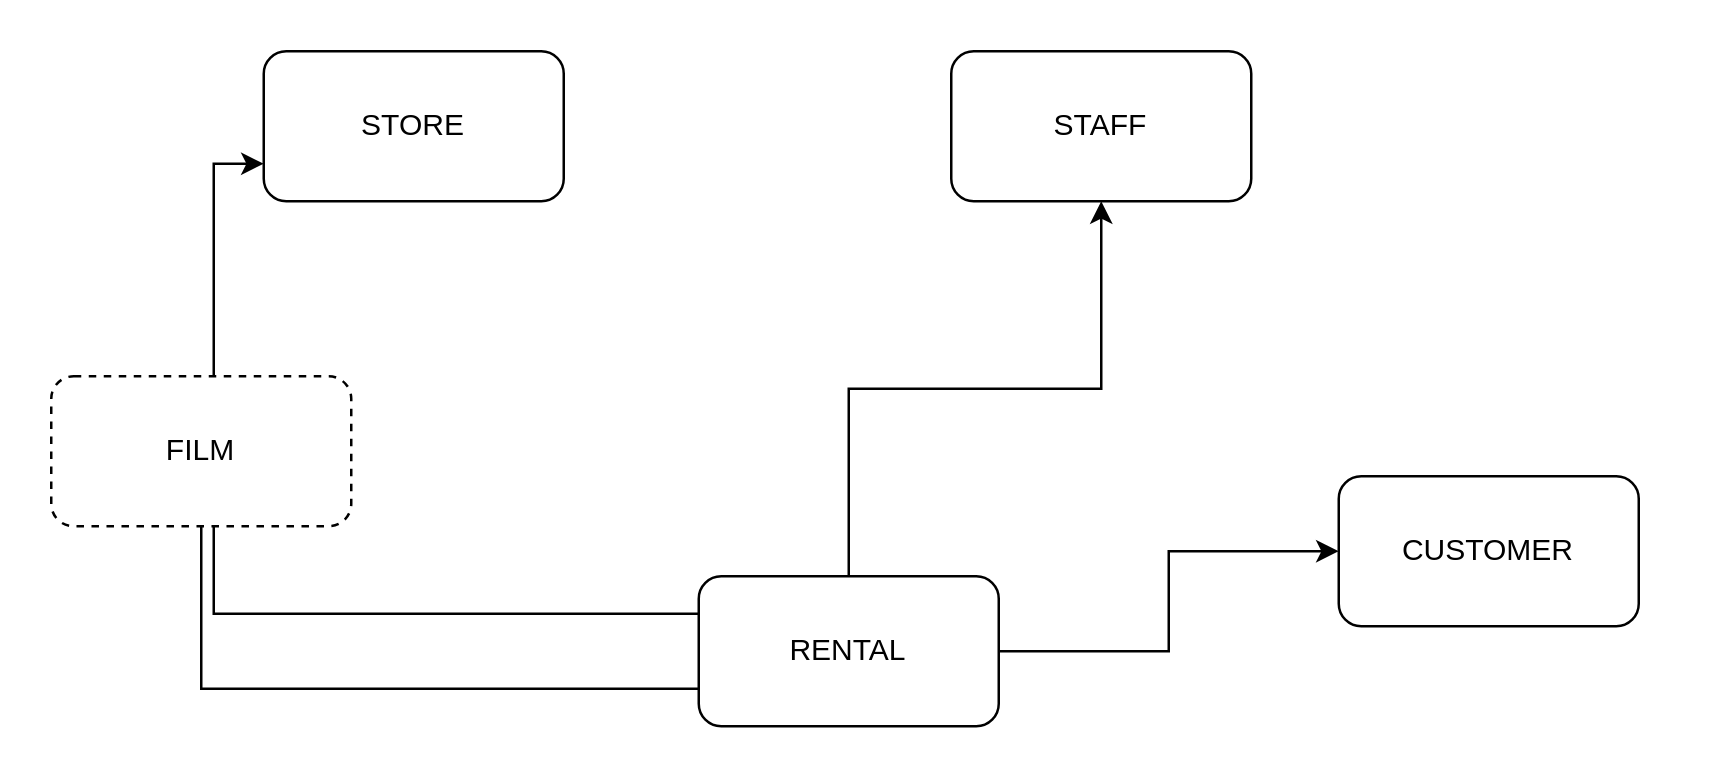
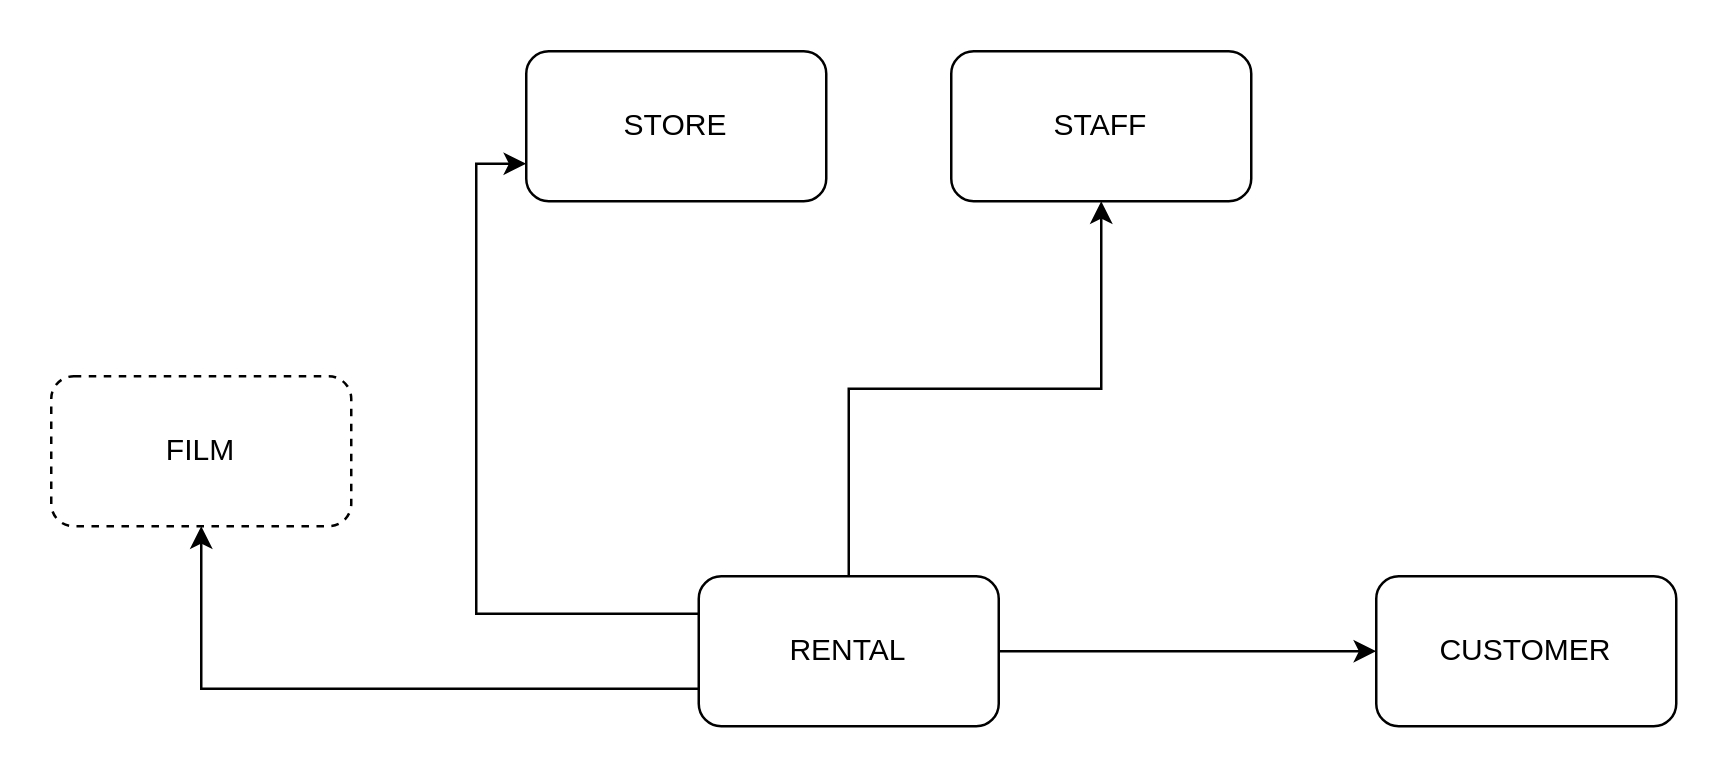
(414, 126) -> (676, 126)
(201, 537) -> (201, 544)
(1489, 551) -> (1526, 651)
